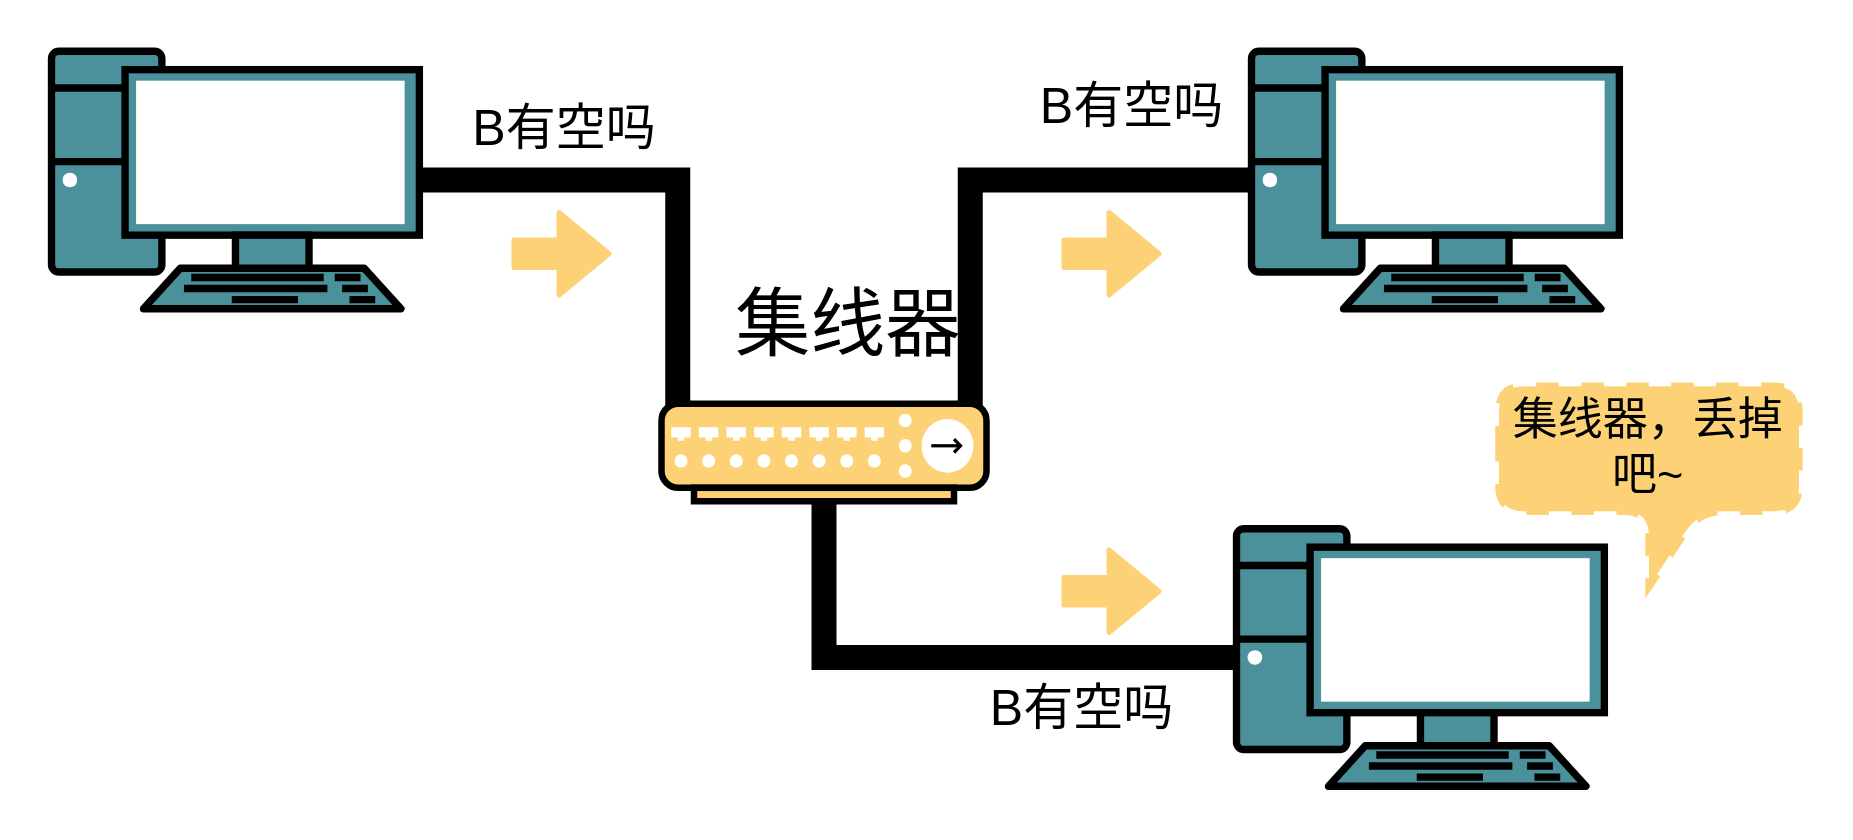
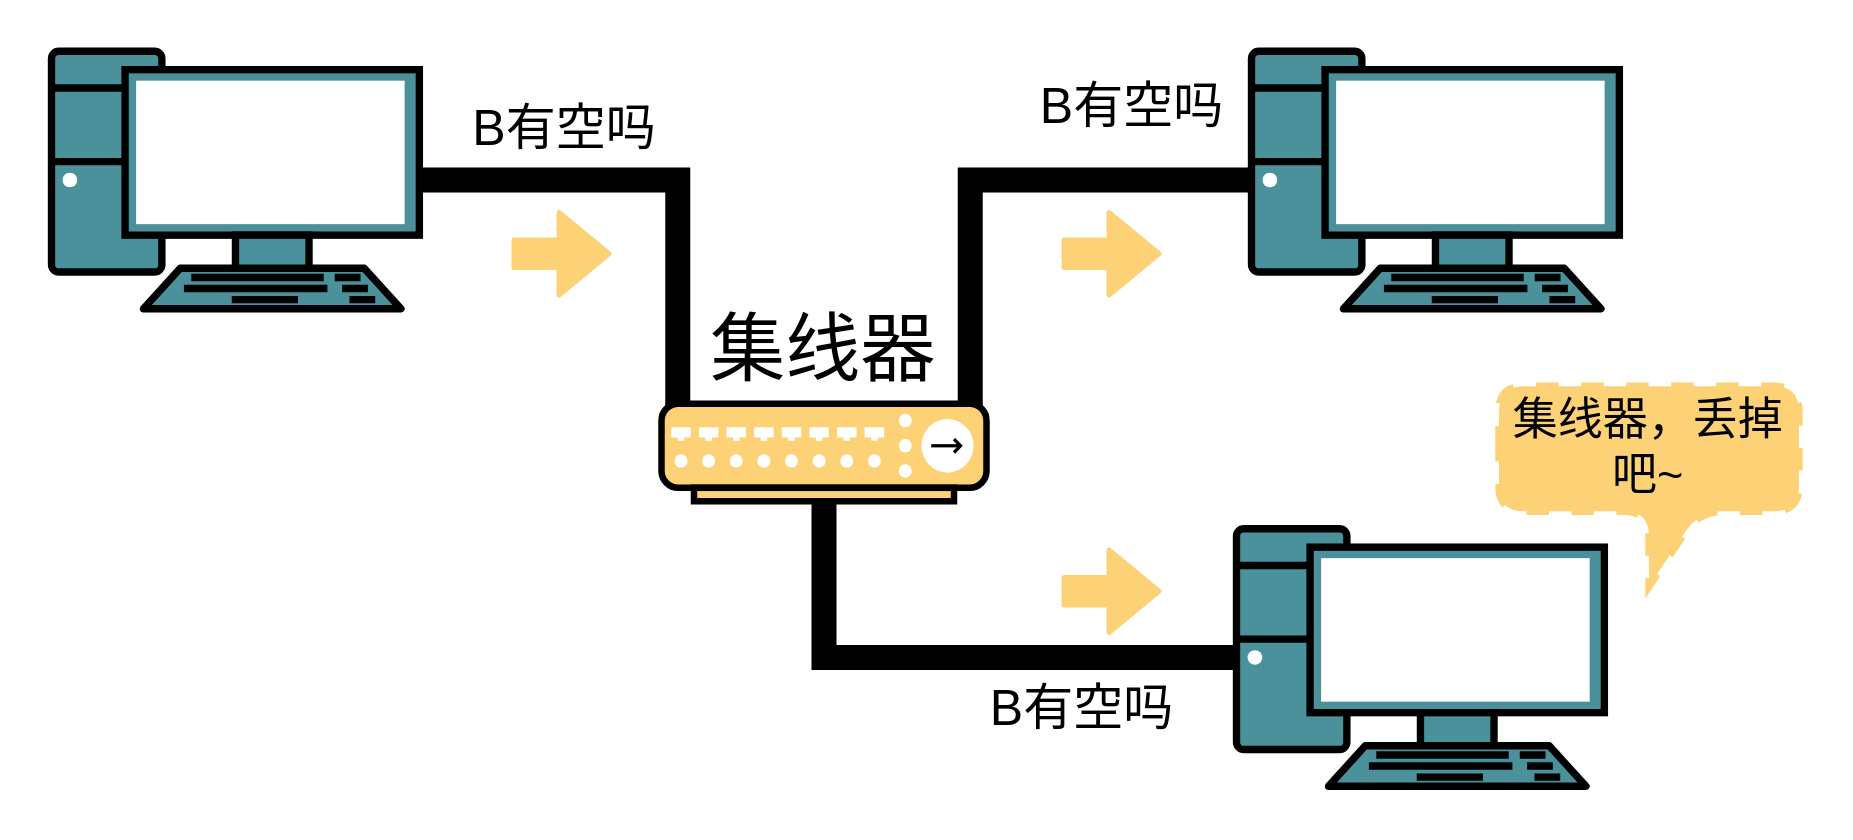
(849, 323) -> (824, 348)
